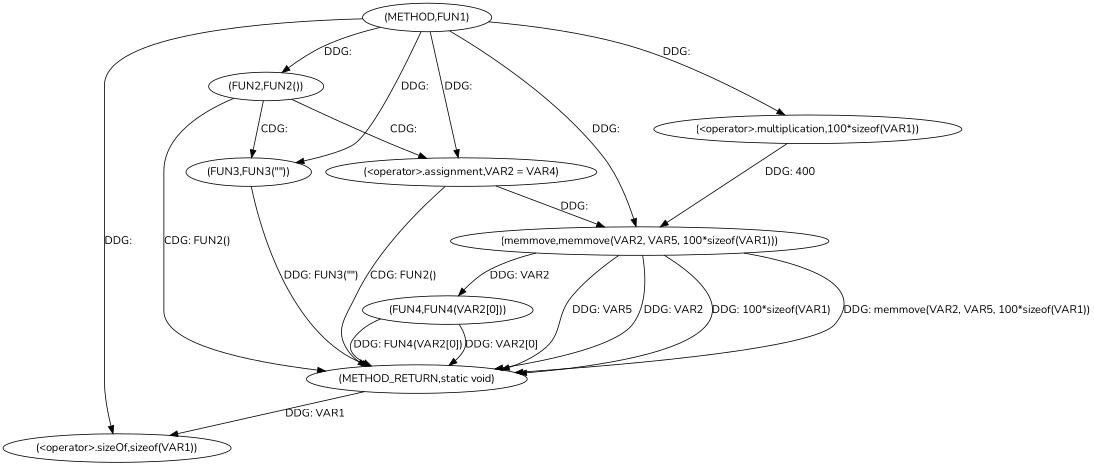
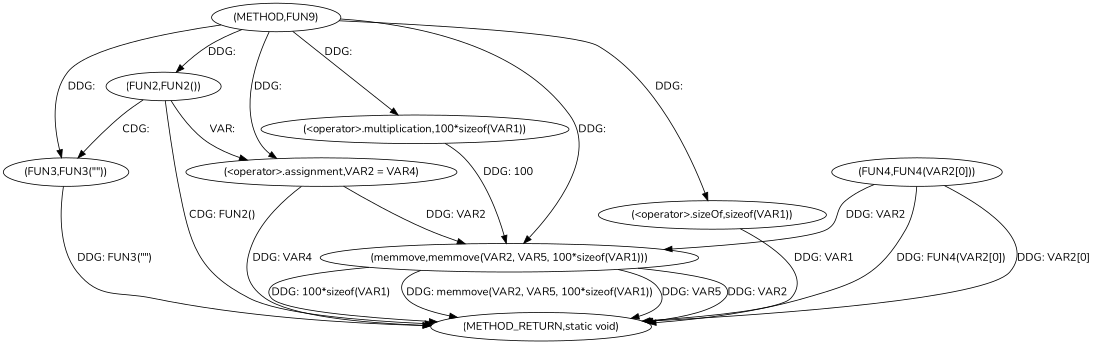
(427, 17) -> (276, 17)
(405, 129) -> (224, 129)
(790, 172) -> (509, 172)
(576, 207) -> (456, 215)
(497, 266) -> (784, 239)
(404, 276) -> (283, 258)
(271, 413) -> (795, 292)
